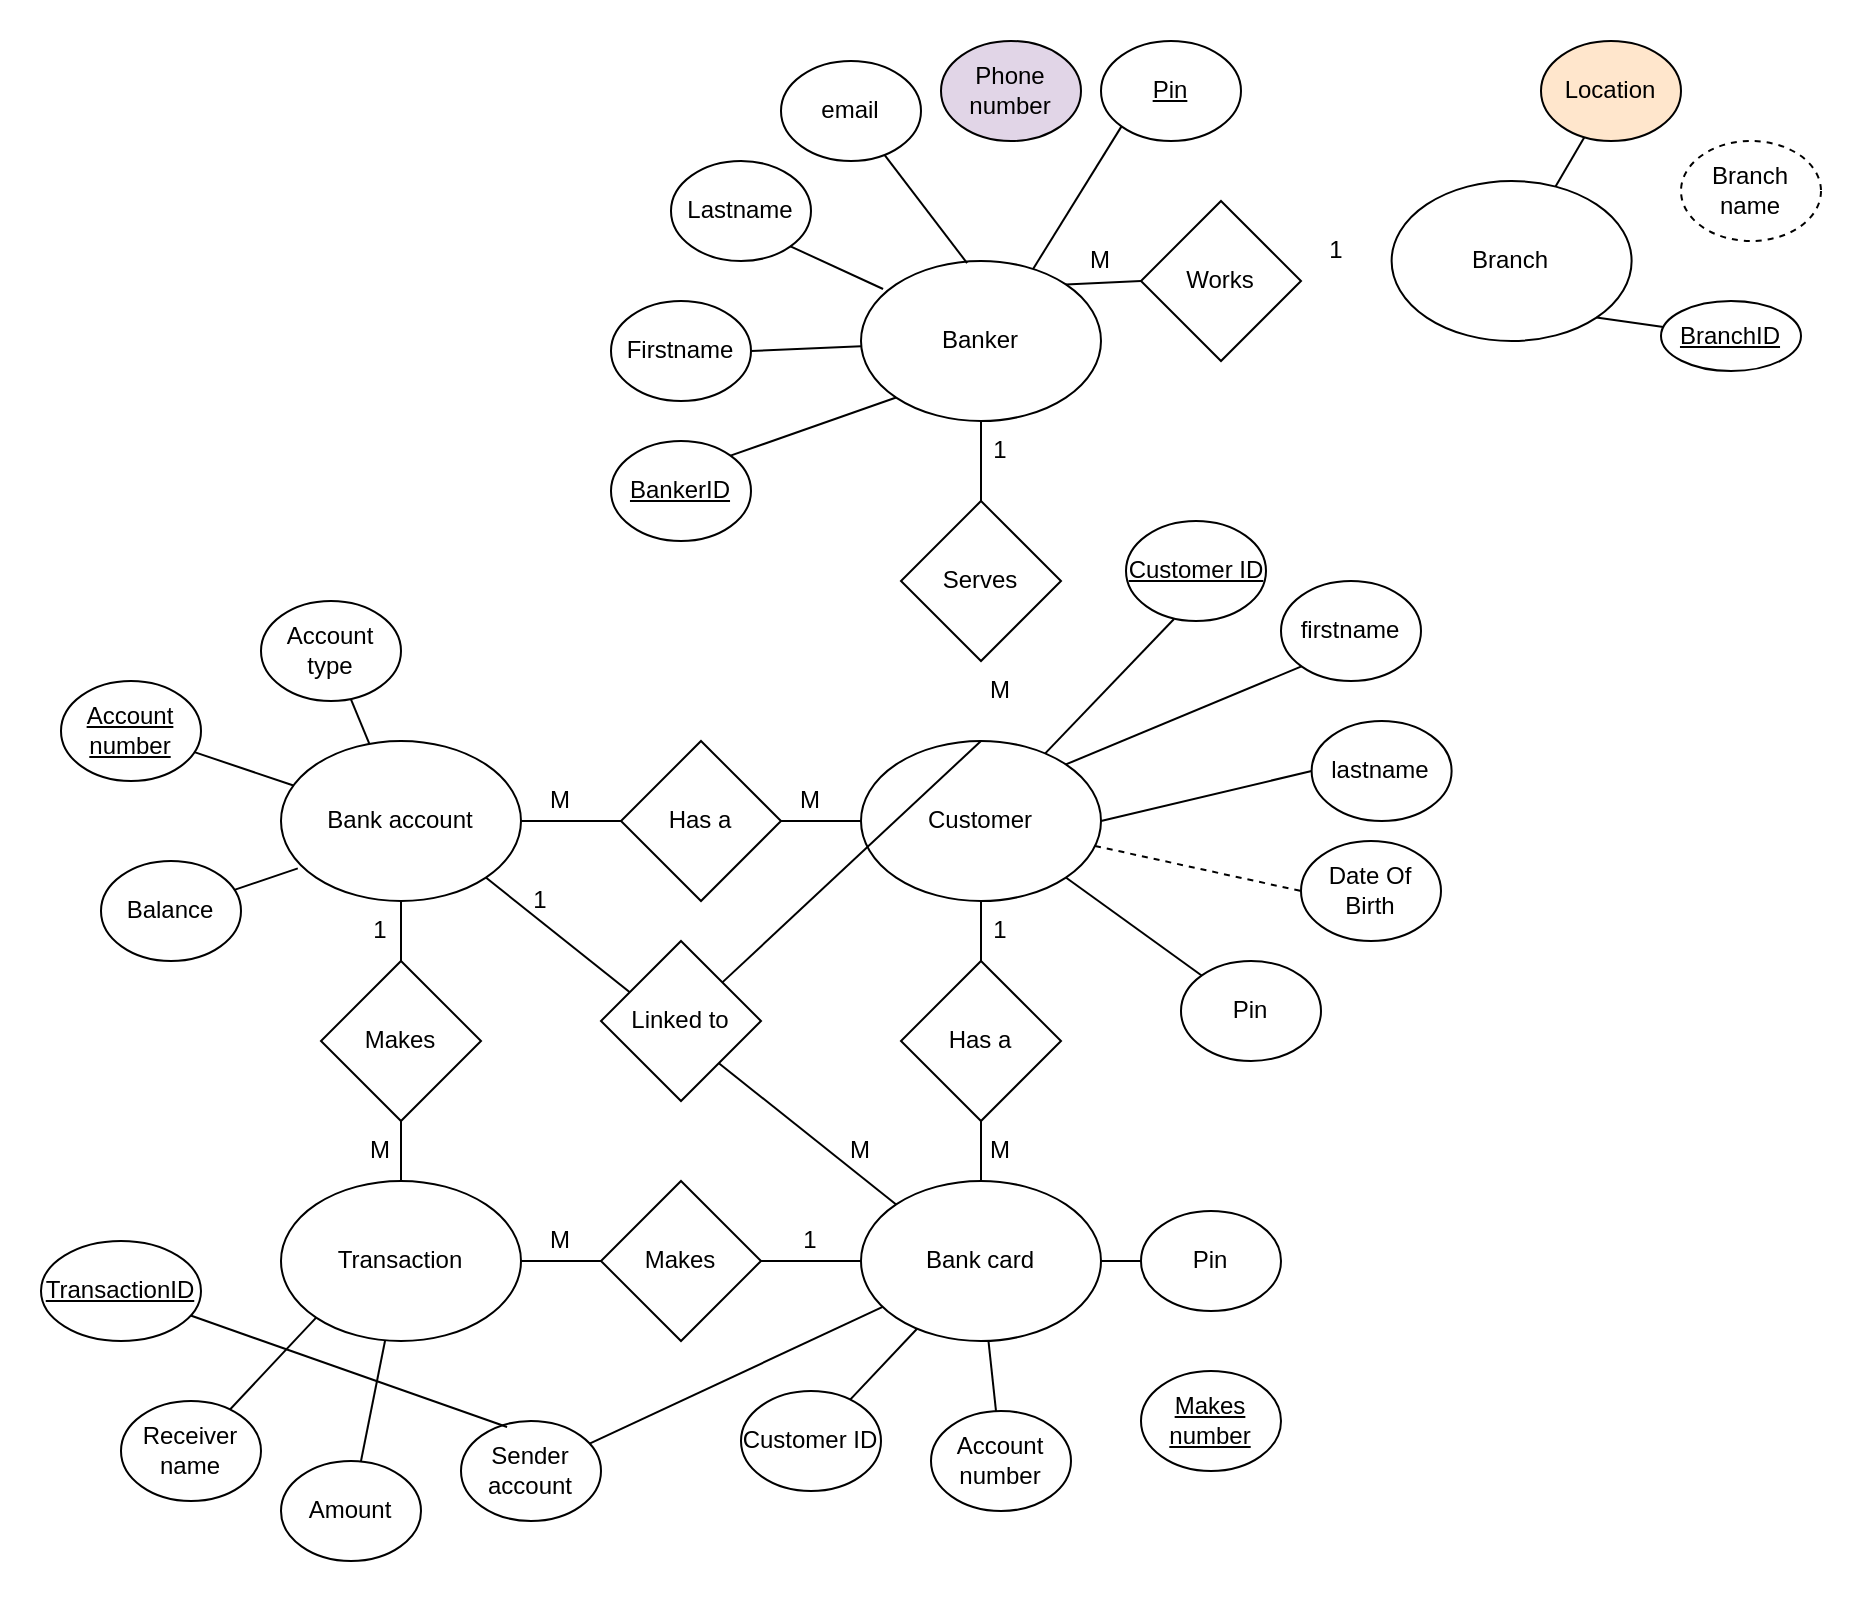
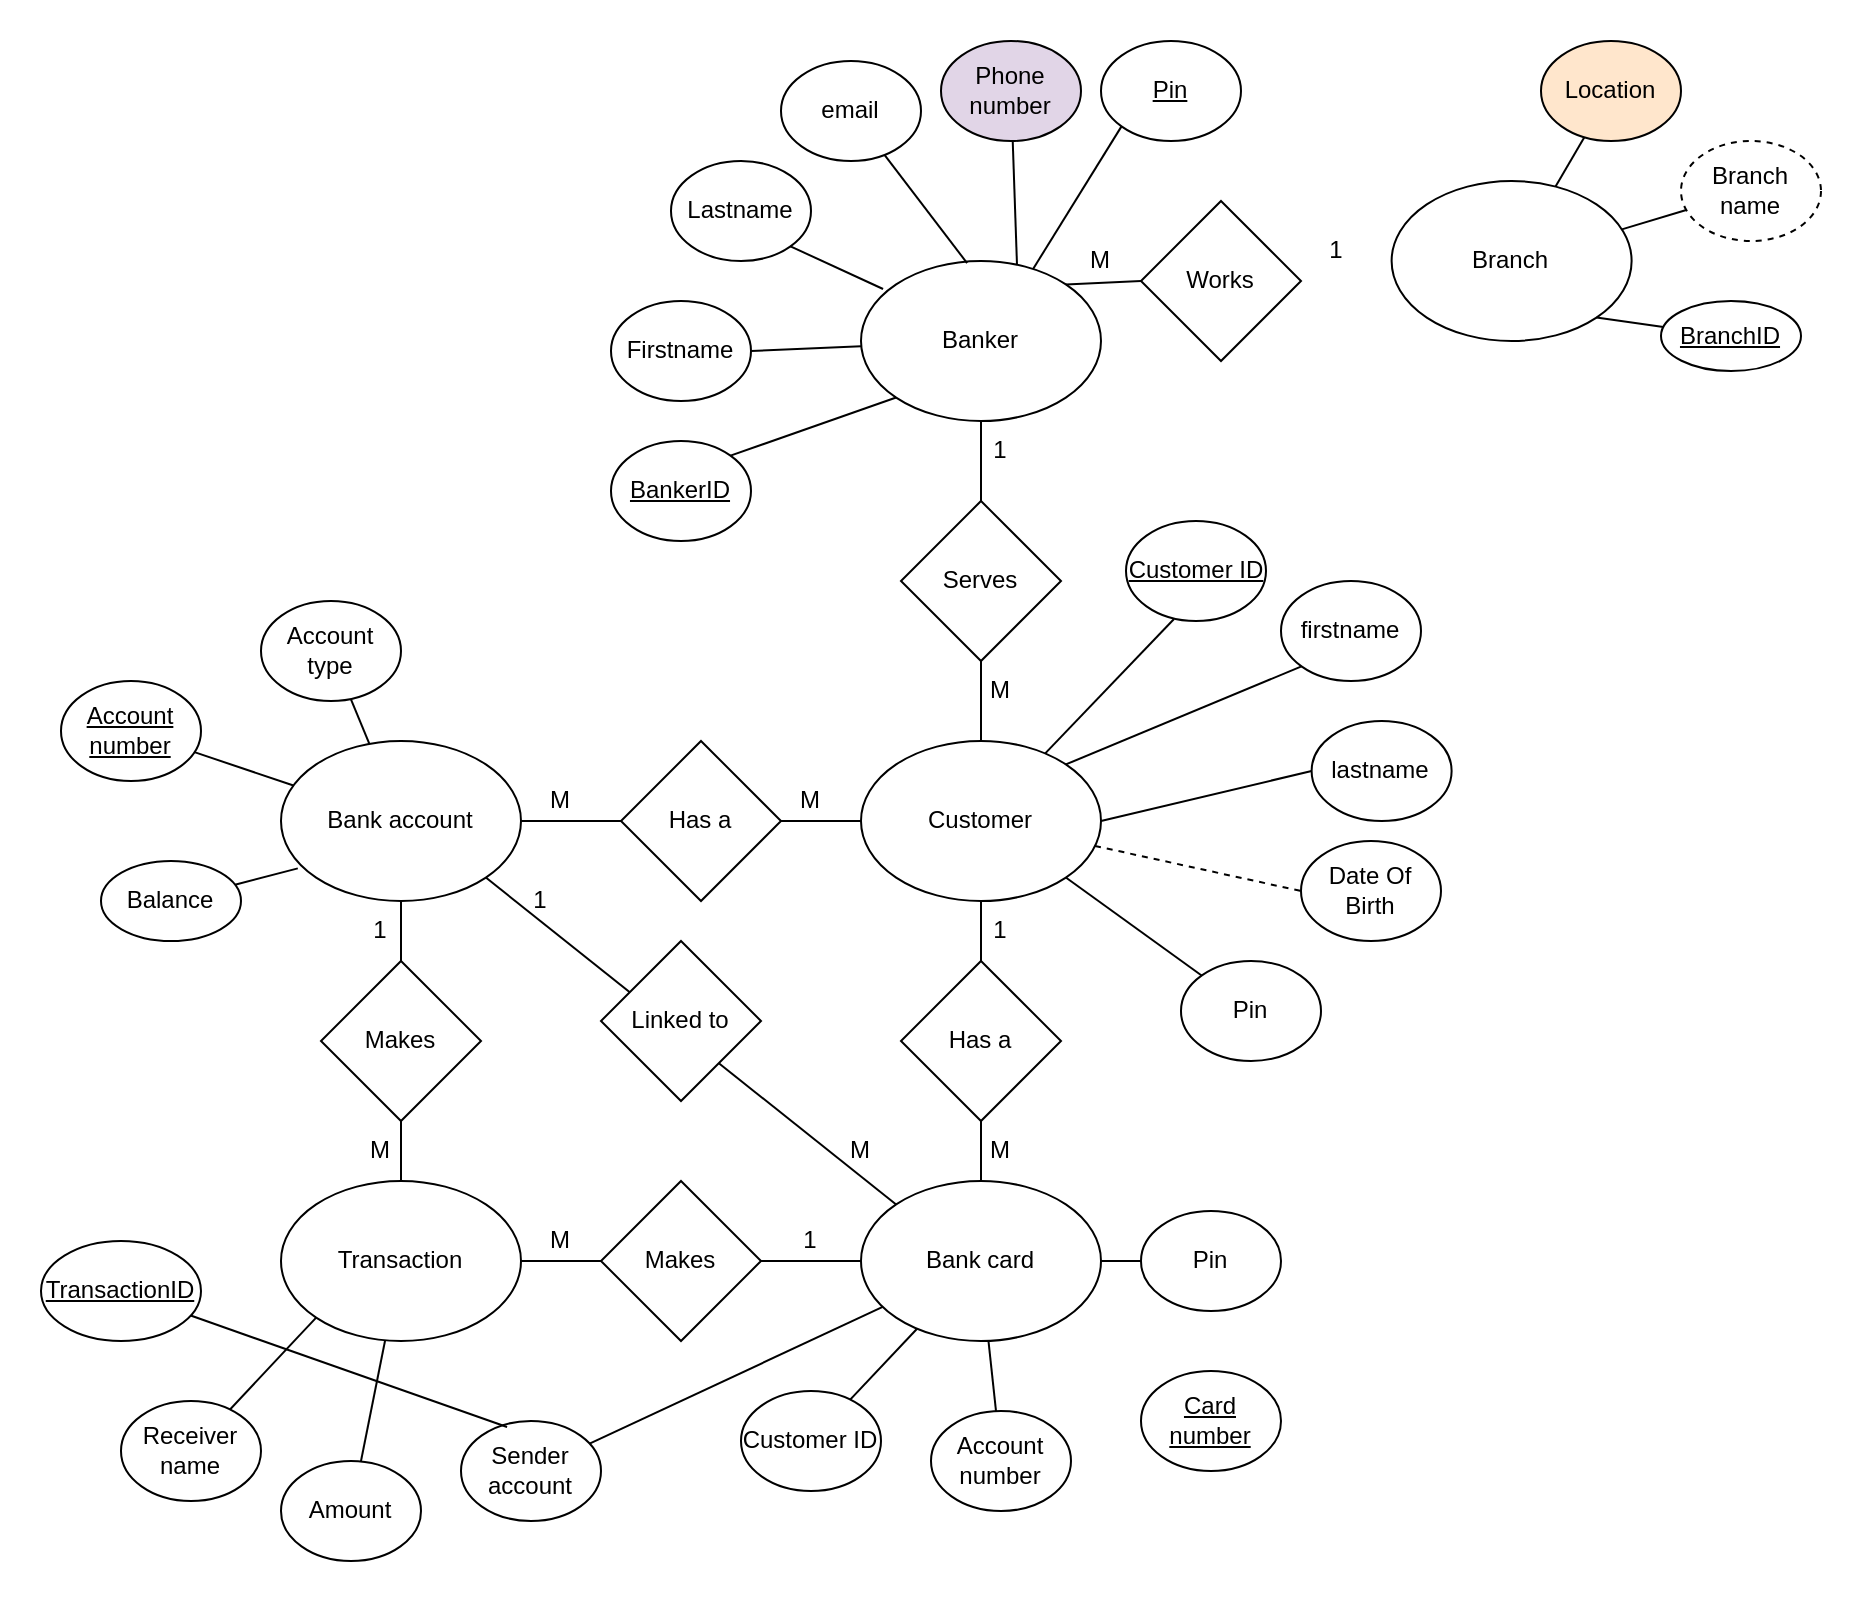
none -> (1015, 203)
none -> (1654, 220)
(852, 861) -> (981, 701)
(171, 911) -> (171, 901)
(1211, 1421) -> (1211, 1421)
